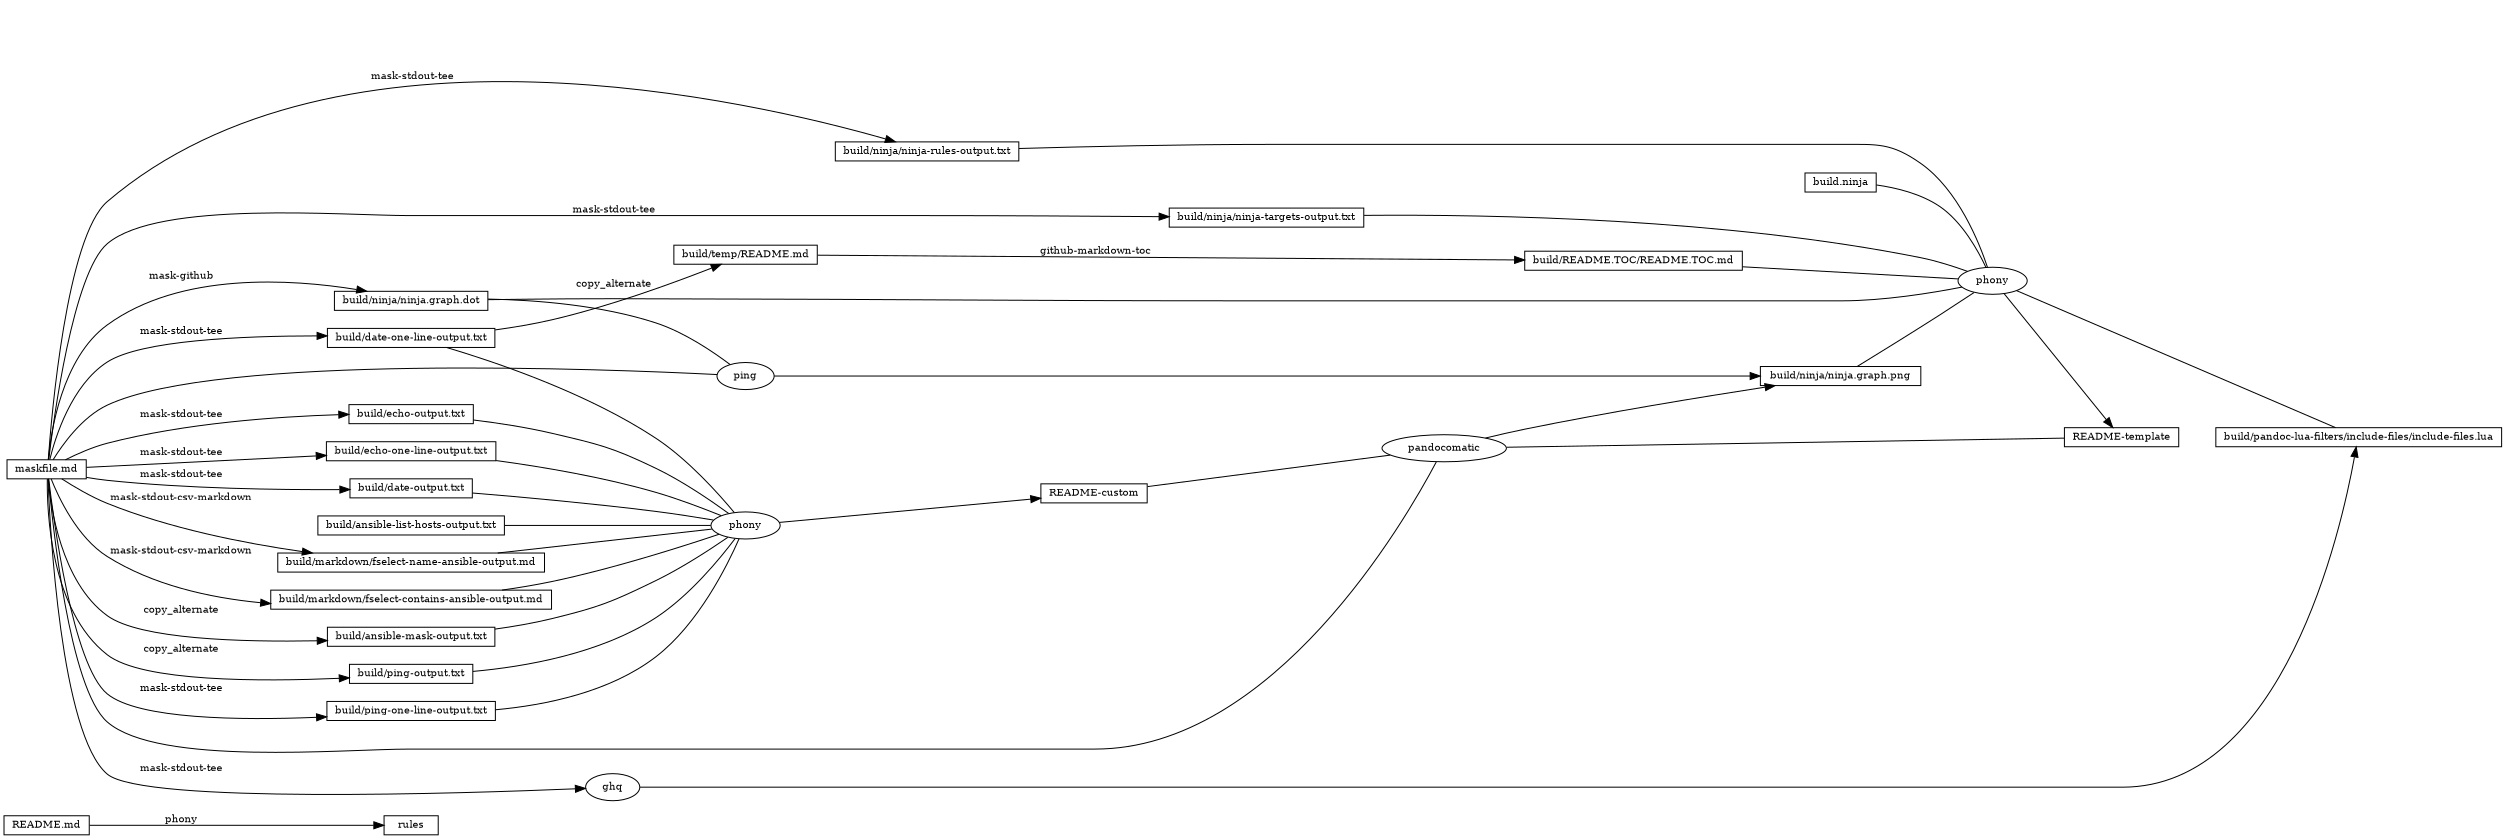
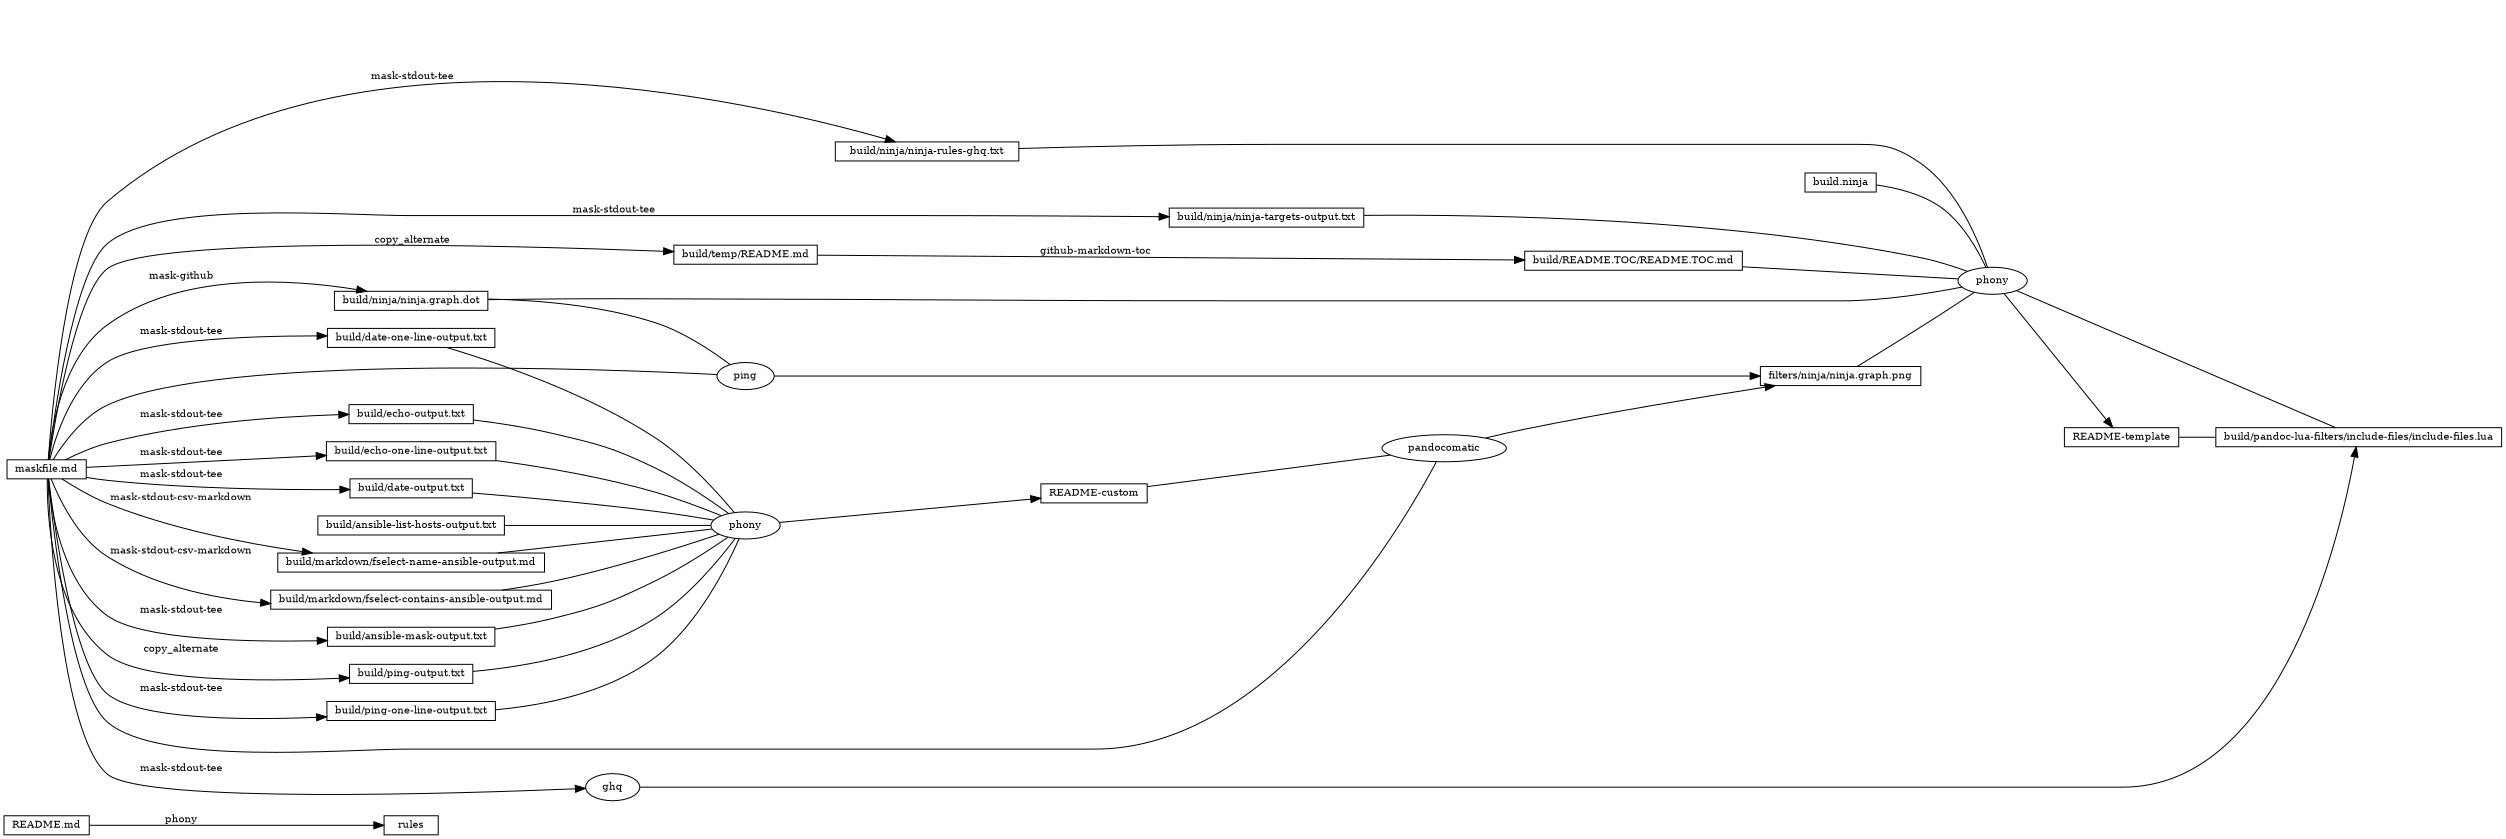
(927, 151) -> (927, 151)
(578, 313) -> (283, 247)
(1841, 376) -> (1841, 376)
(1785, 443) -> (2197, 437)
(180, 610) -> (180, 610)
